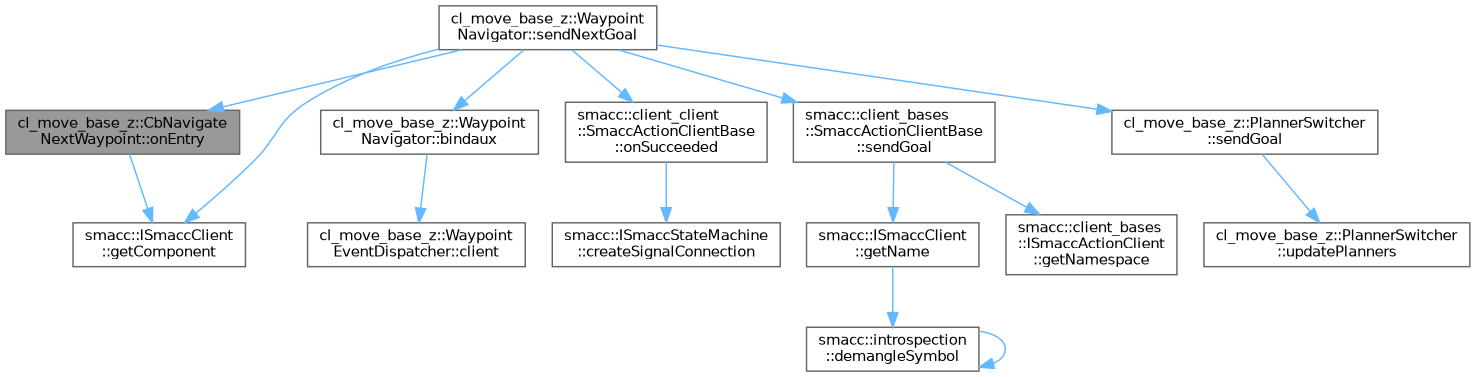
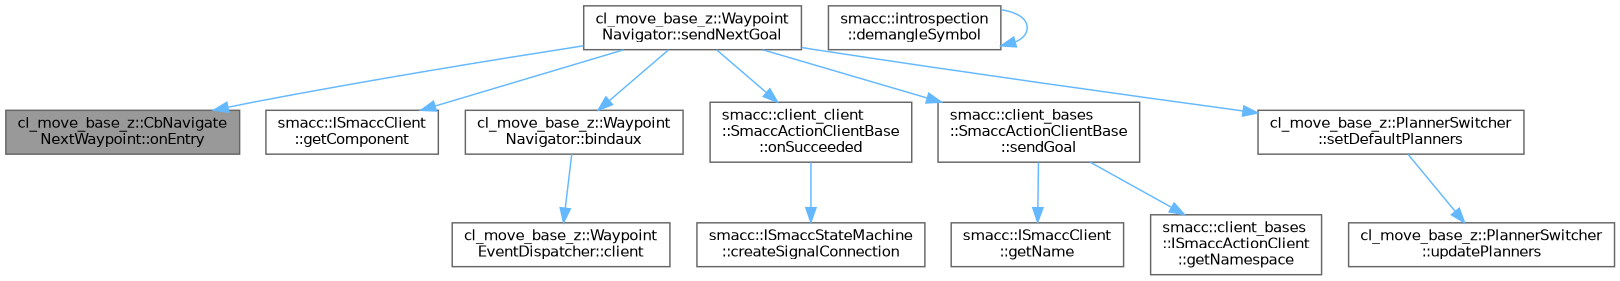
(1245, 132) -> (1391, 132)
(139, 182) -> none
(893, 290) -> none
